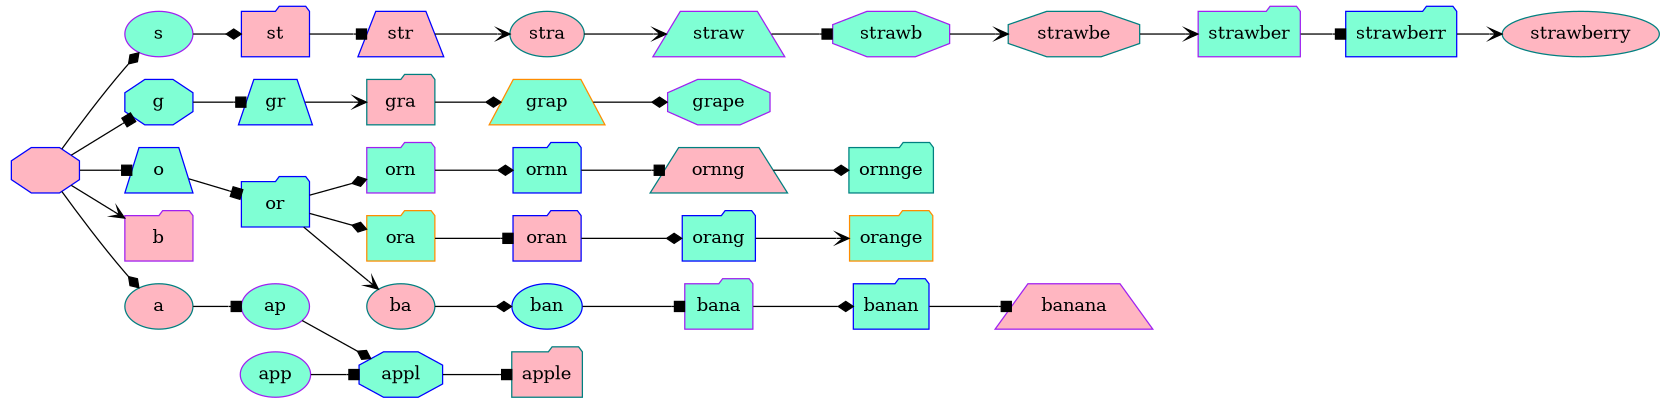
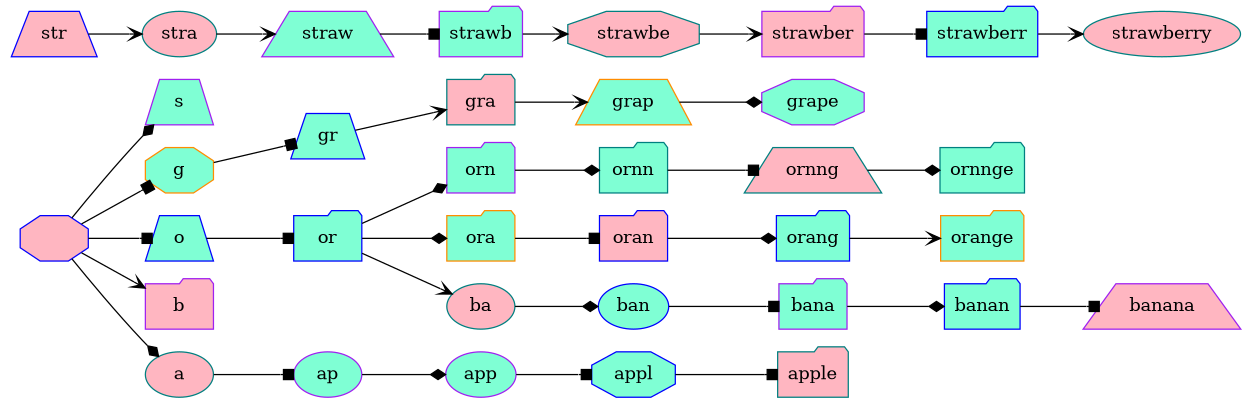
(159, 34) -> (179, 102)
(275, 34) -> none
(891, 34) -> (481, 34)
(1249, 34) -> (813, 34)
(159, 102) -> (179, 170)
(460, 102) -> (545, 102)
(547, 170) -> (634, 170)
(330, 336) -> (396, 375)
